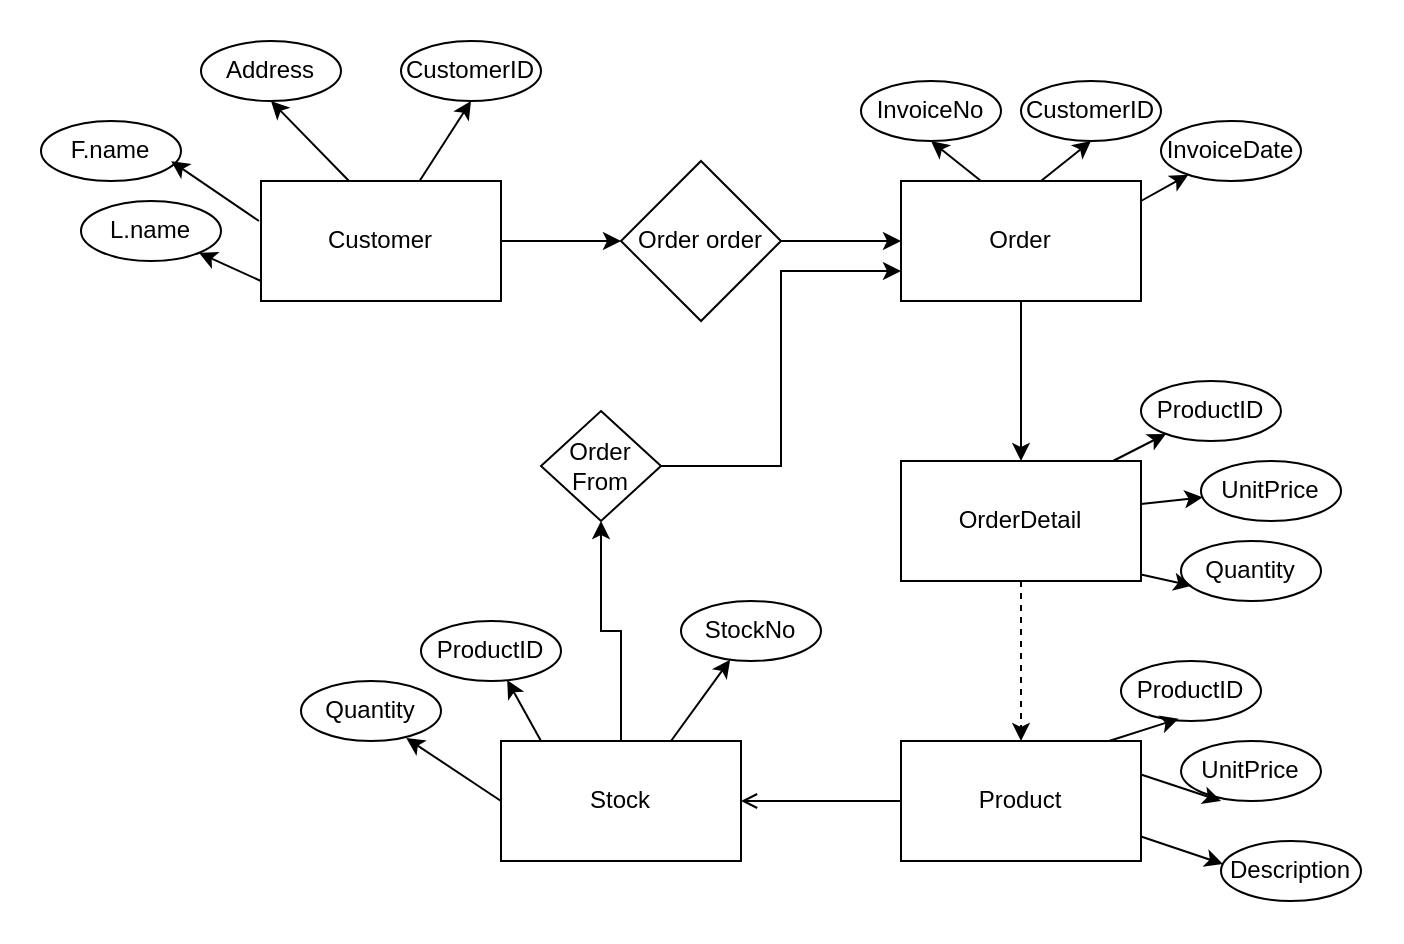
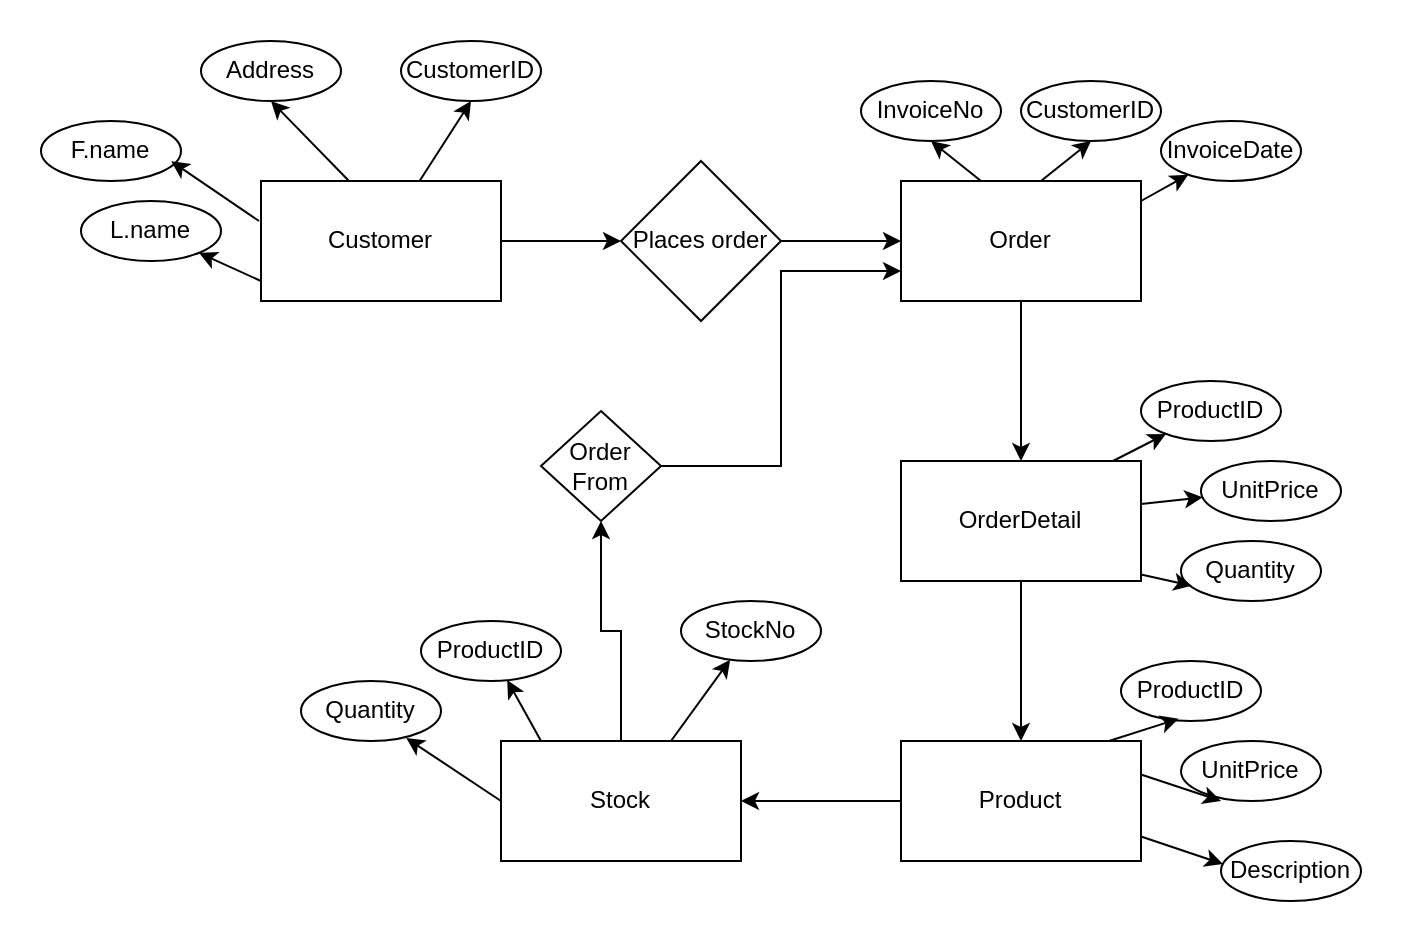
(701, 241) -> (701, 241)
(1021, 654) -> (1021, 654)
(753, 801) -> (756, 801)
